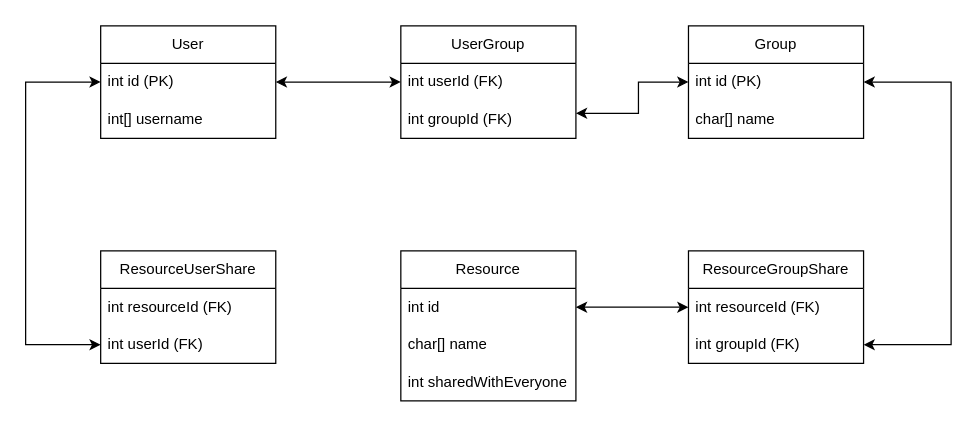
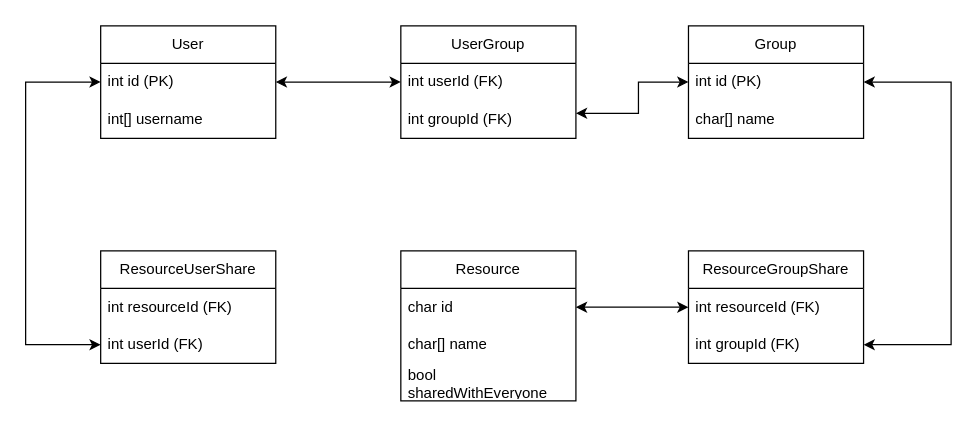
(427, 307) -> (434, 307)
(489, 382) -> (489, 382)
